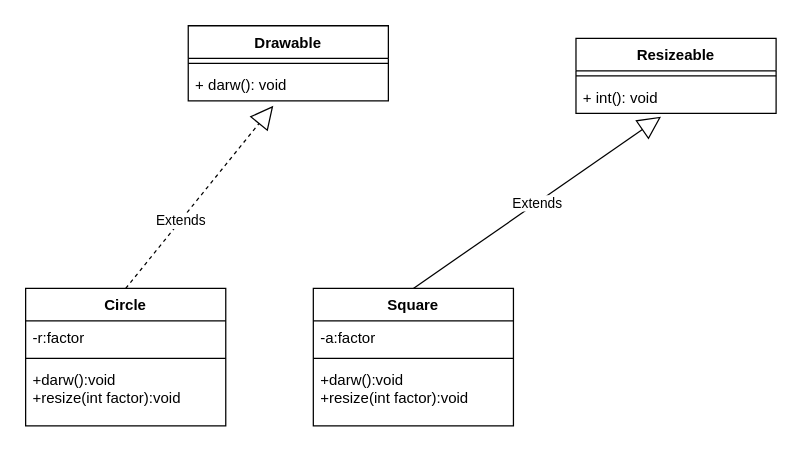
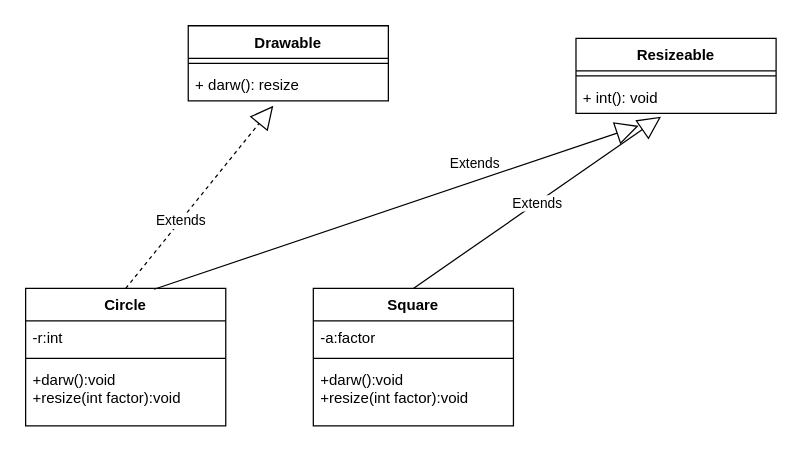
(246, 85) -> (254, 85)
none -> (385, 211)
(68, 338) -> (54, 338)
